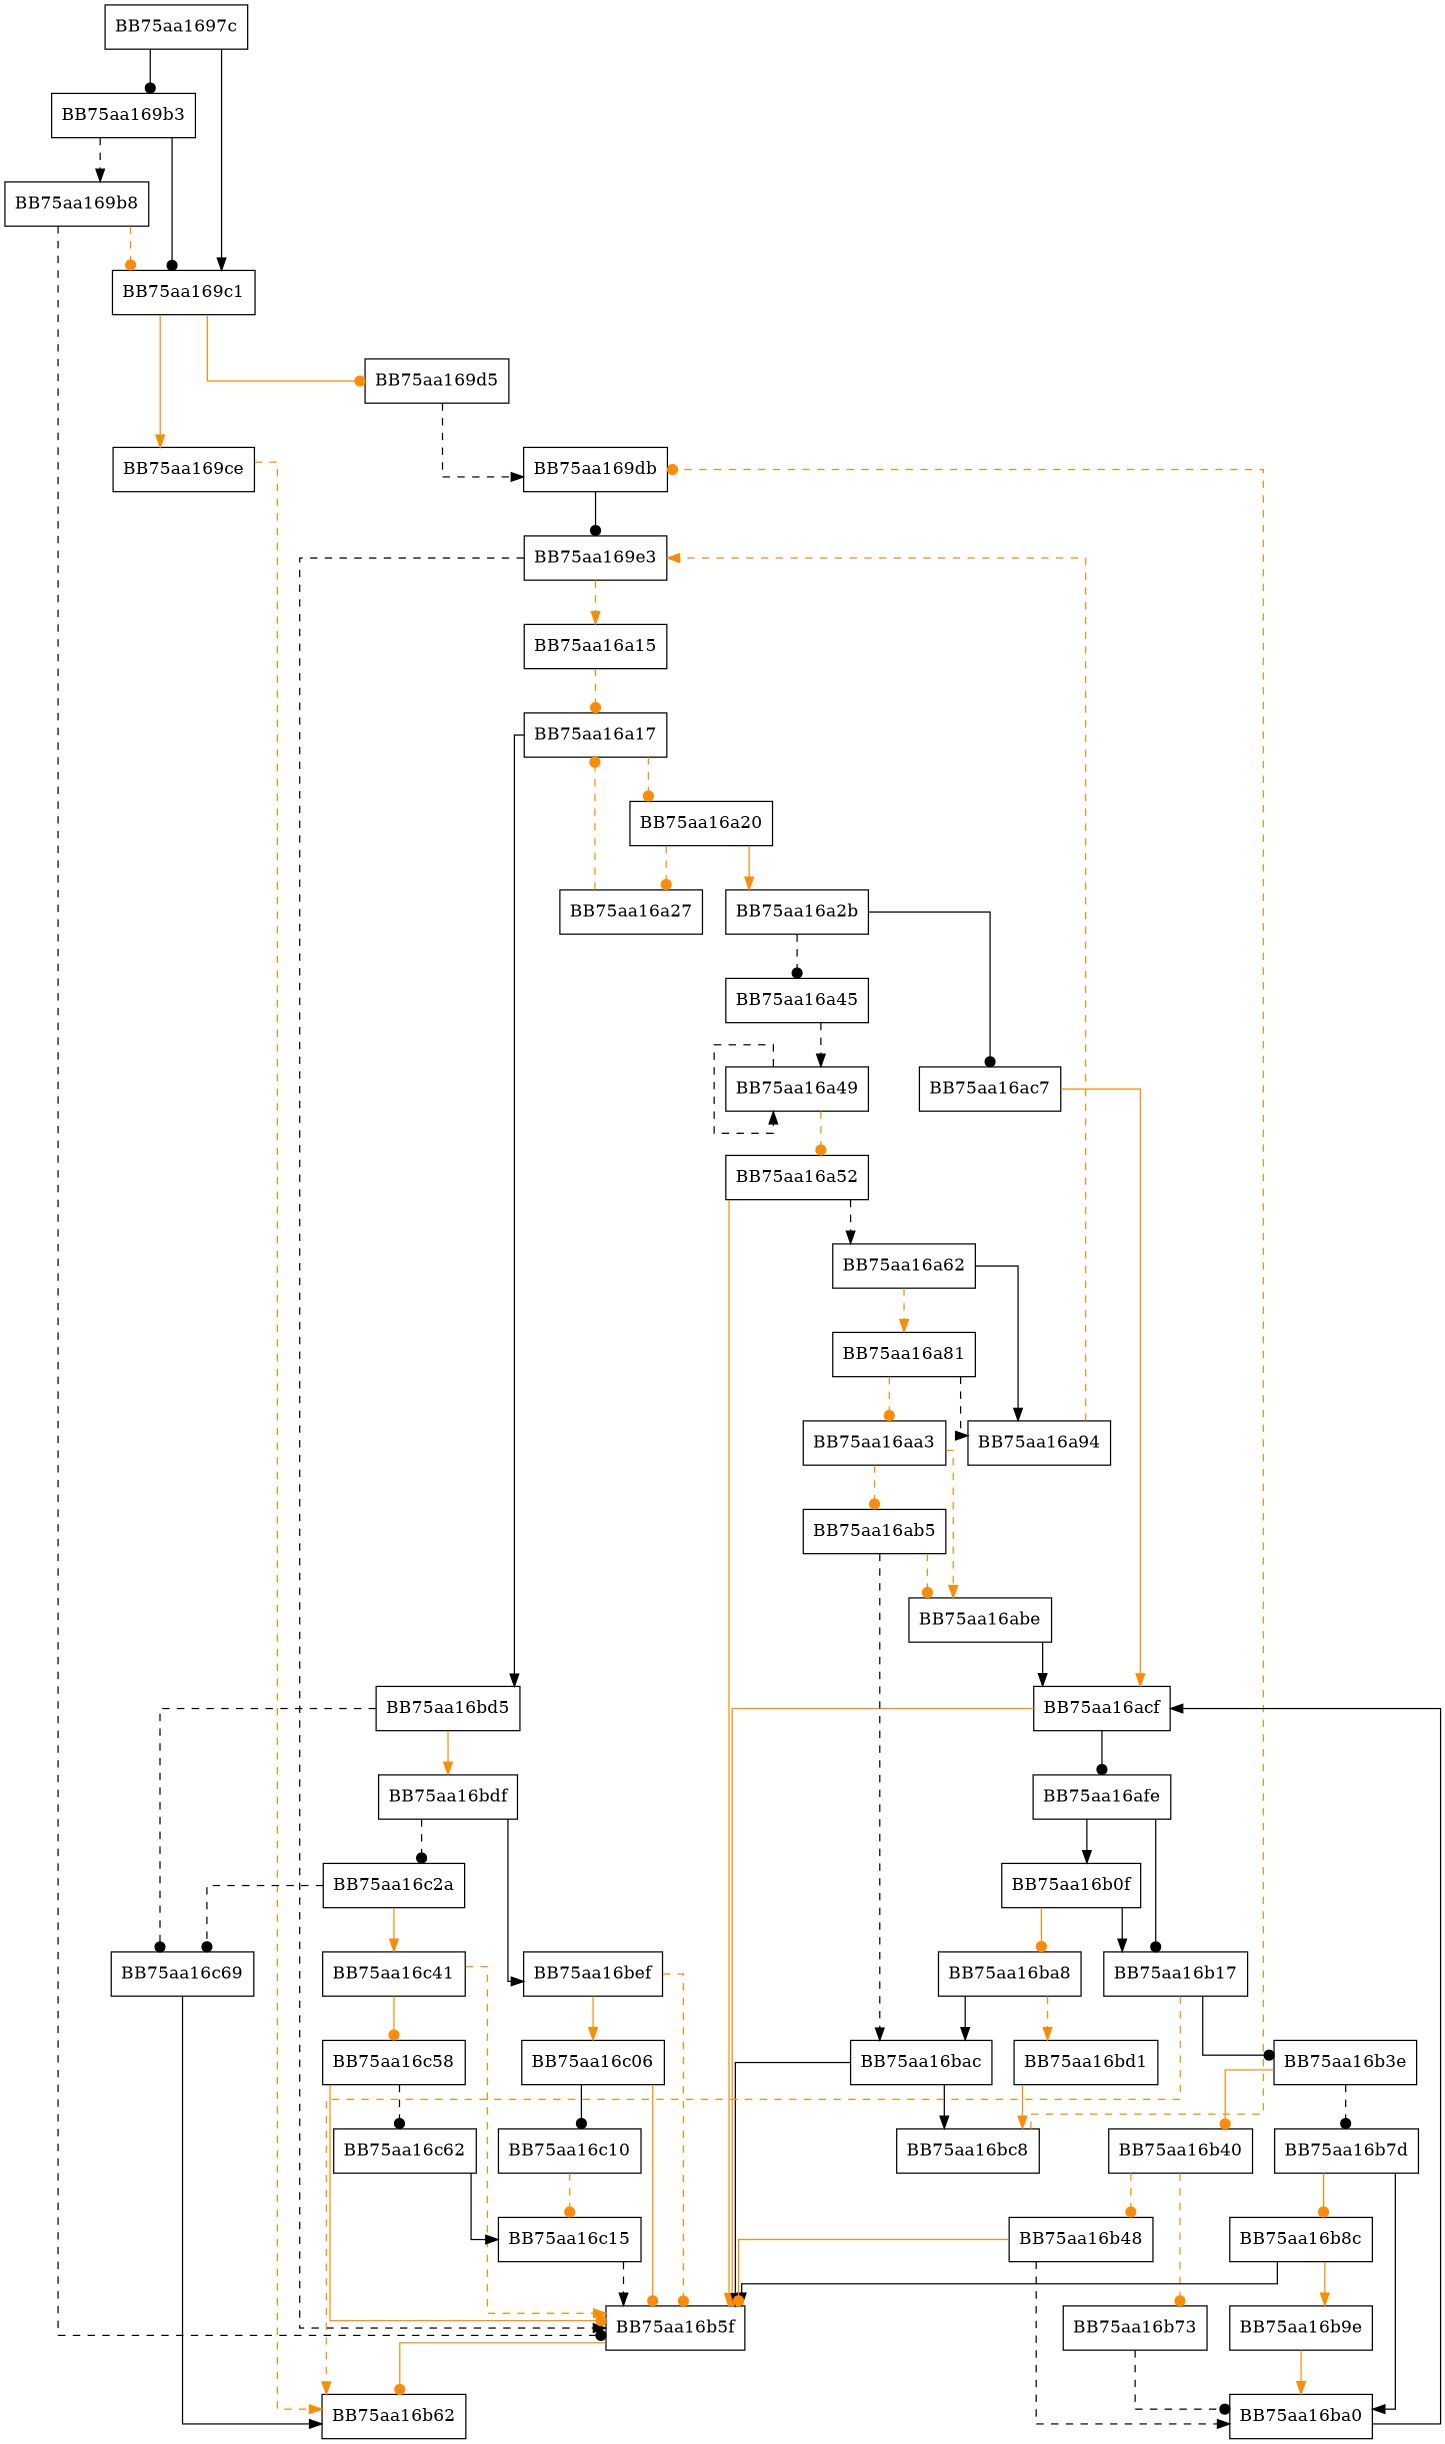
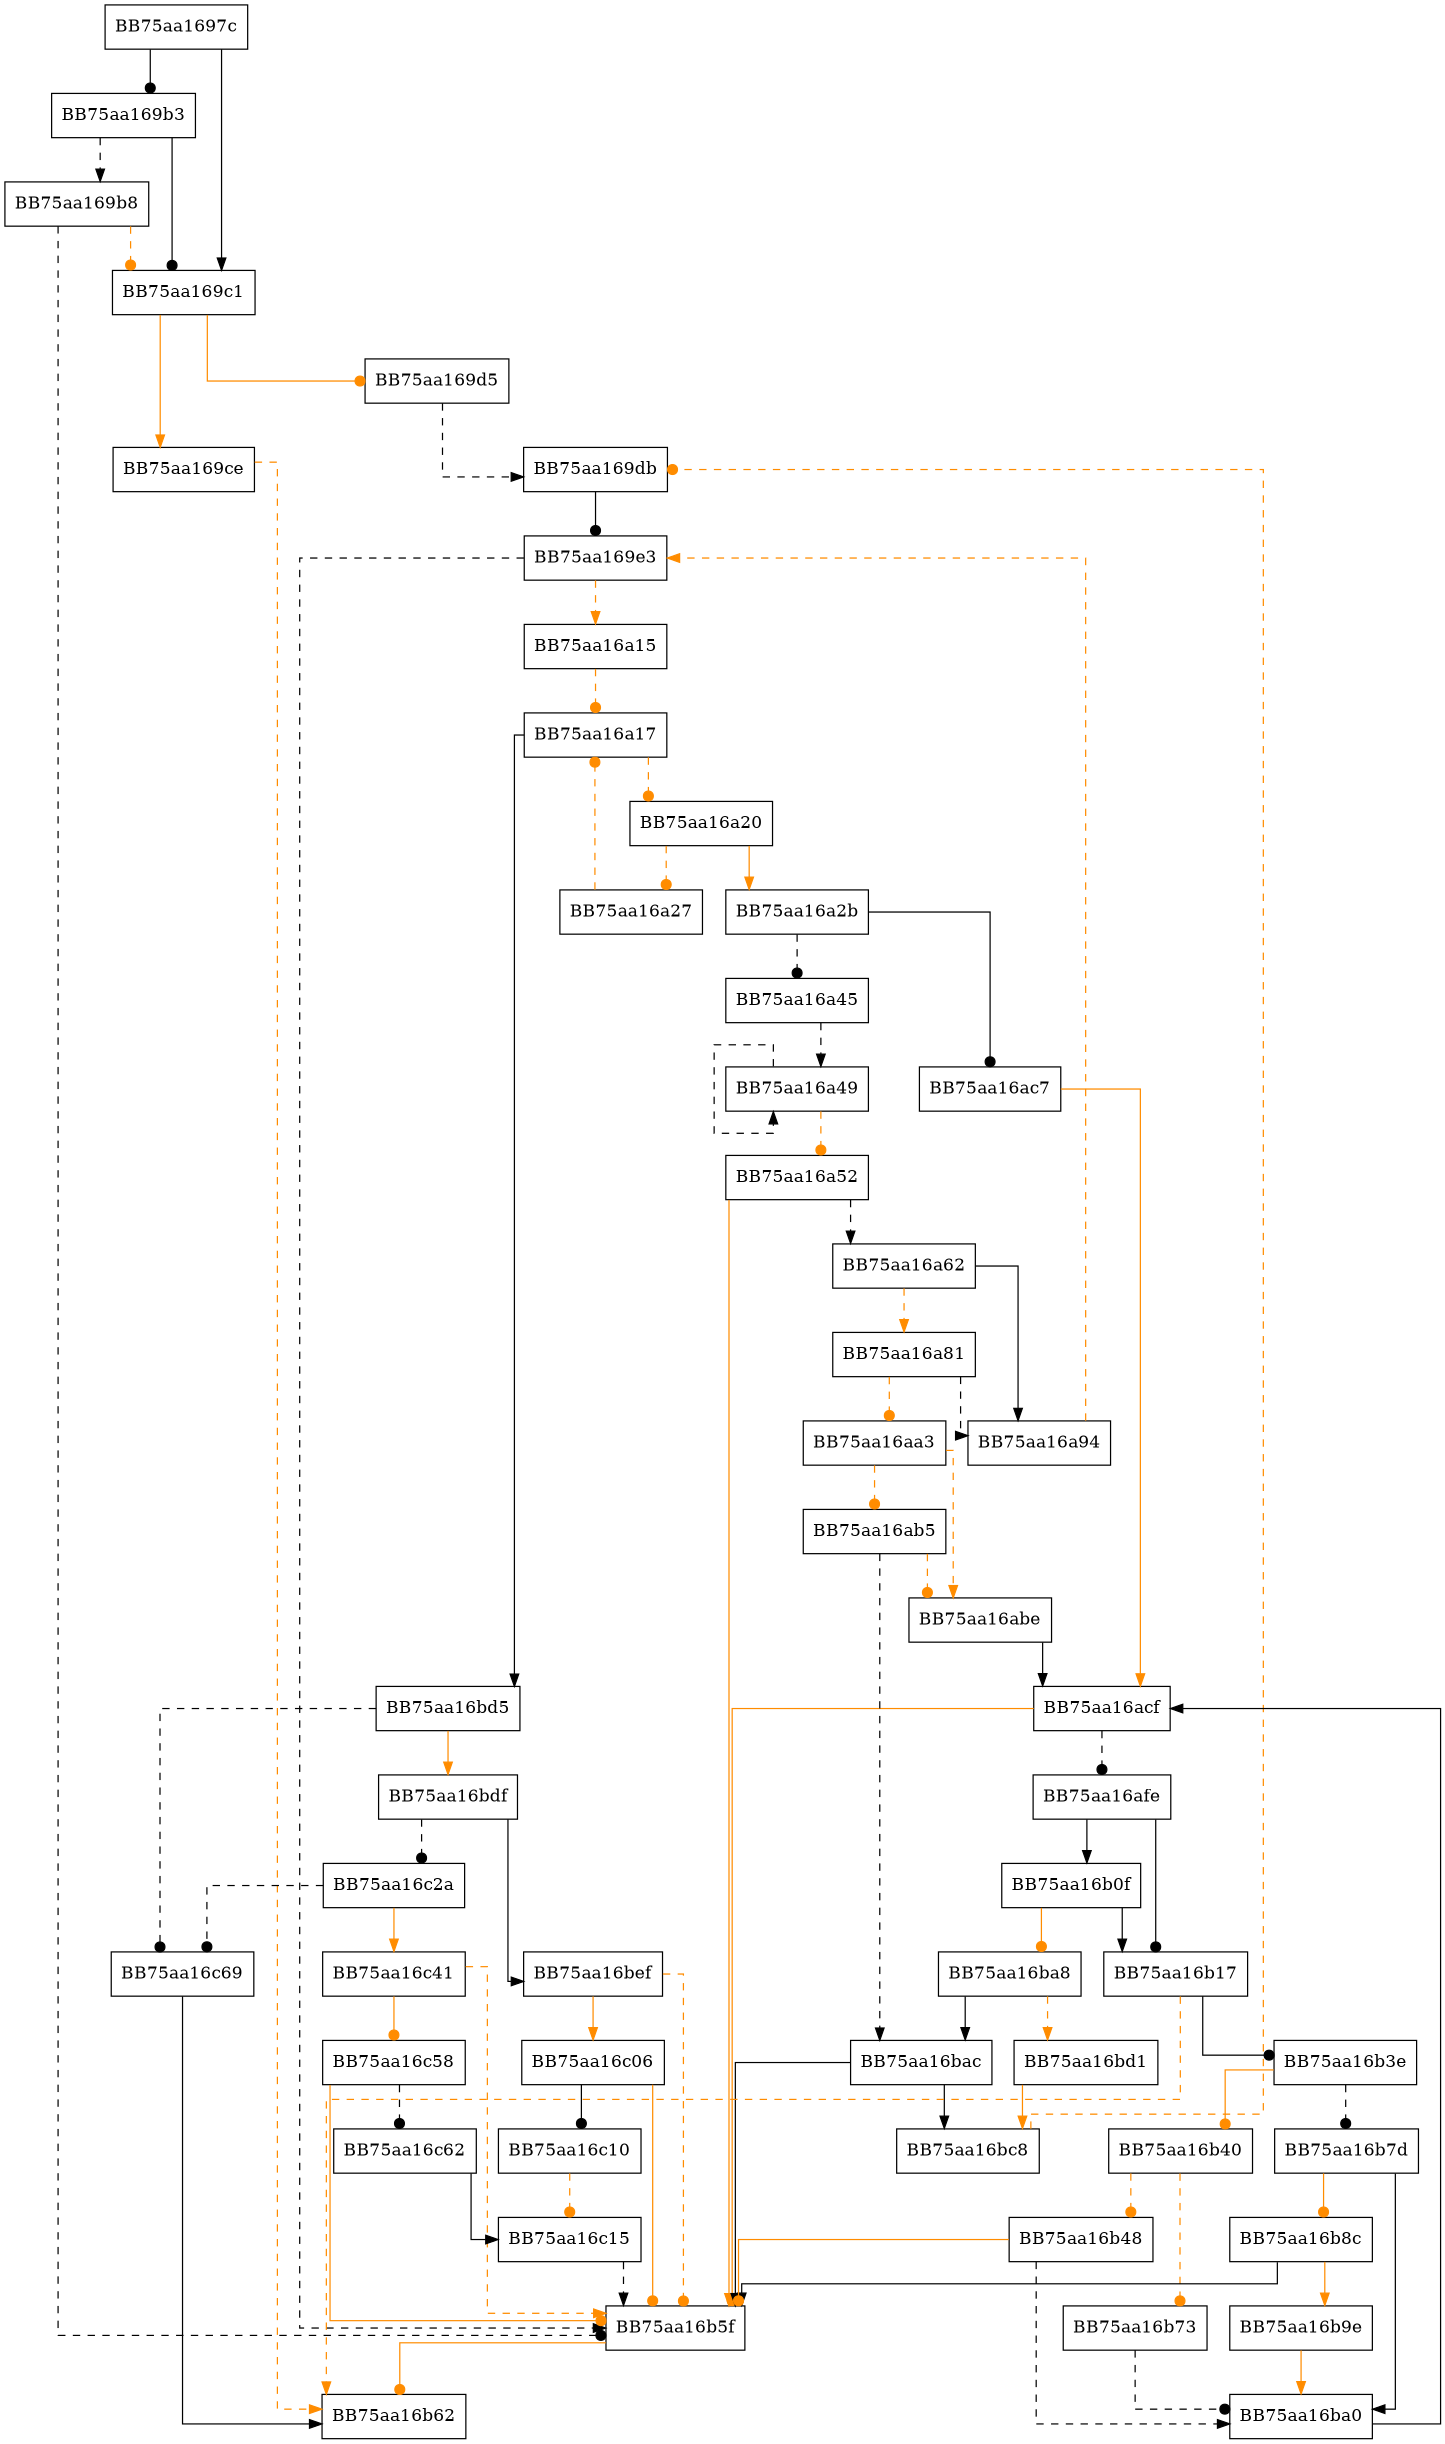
(1102, 1748) -> (1102, 1748)
